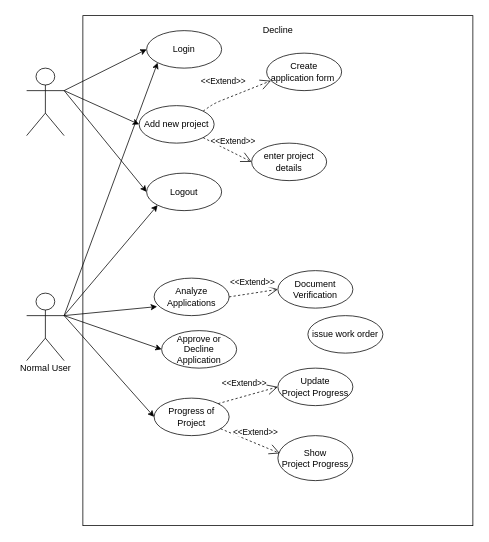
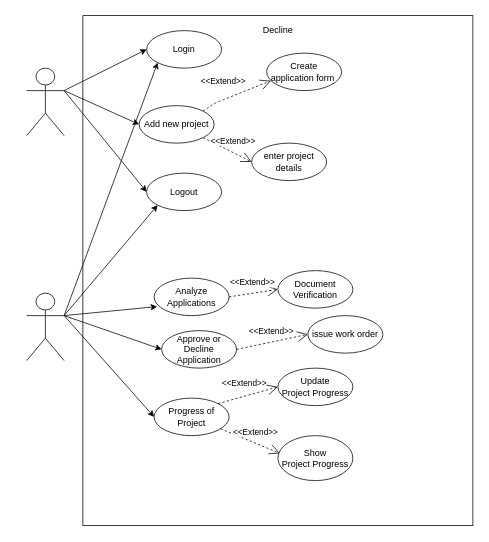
none -> (271, 342)
(45, 368) -> none
